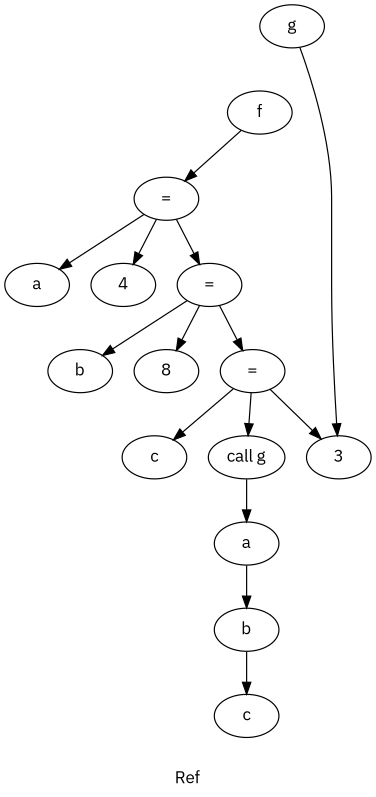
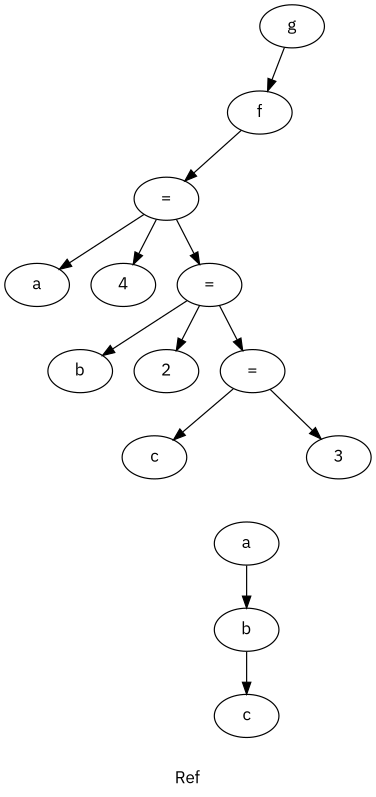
(332, 234) -> (278, 64)
(166, 371) -> (166, 371)
(247, 457) -> none
